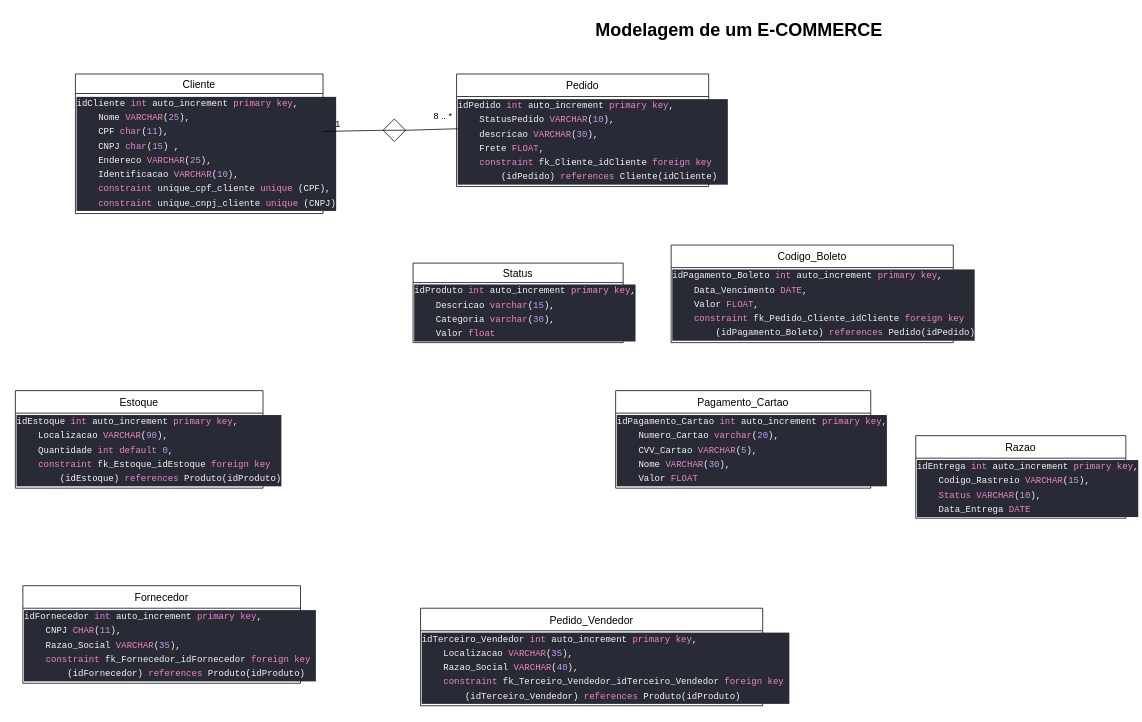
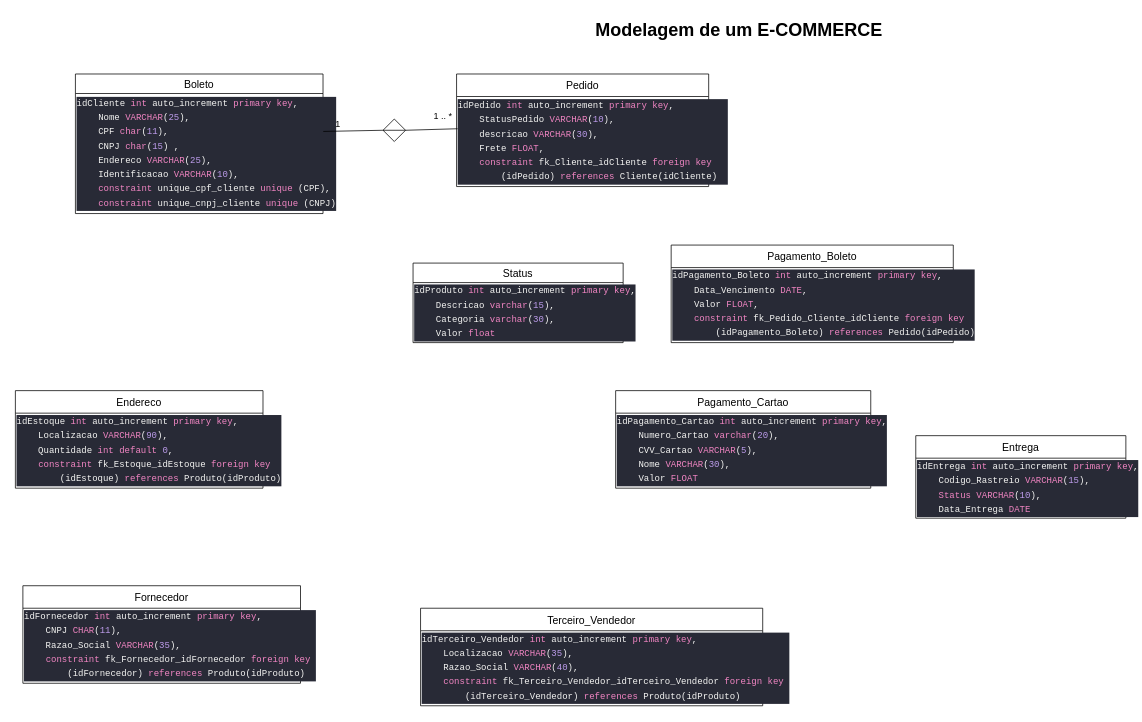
(199, 84) -> (199, 84)
(443, 117) -> (443, 117)
(812, 257) -> (812, 257)
(139, 402) -> (139, 402)
(1020, 447) -> (1020, 447)
(591, 620) -> (591, 620)
